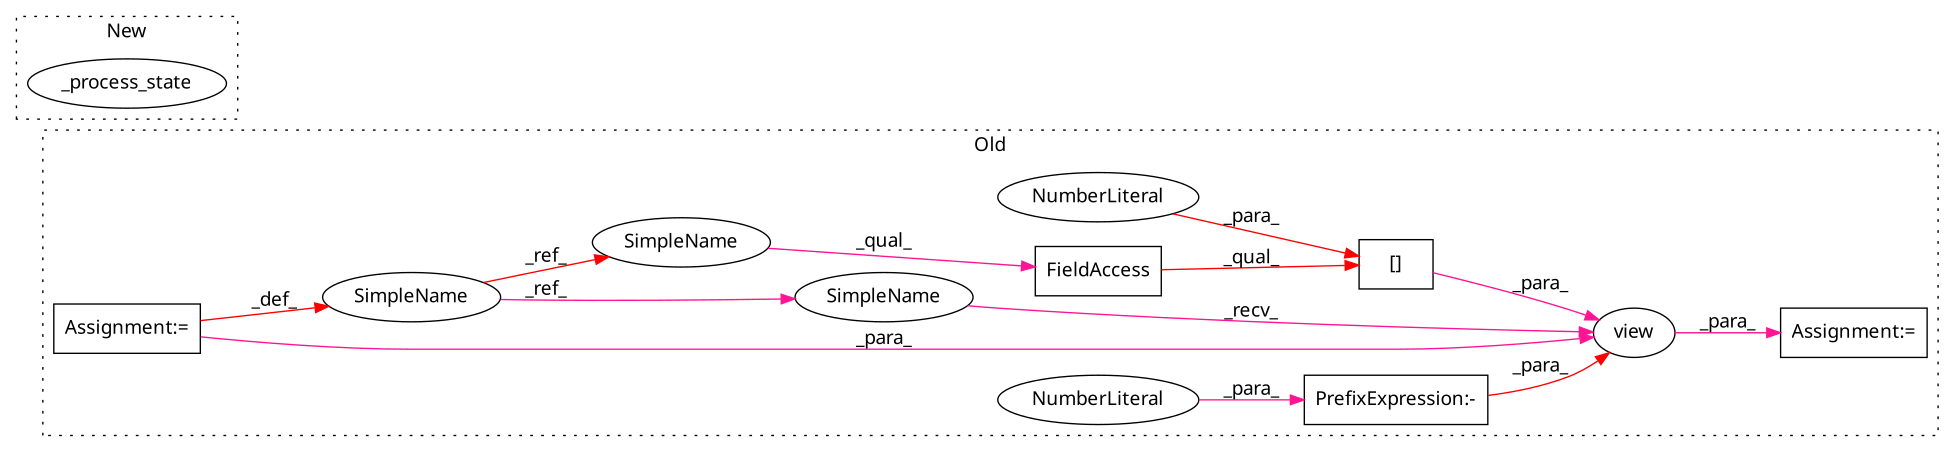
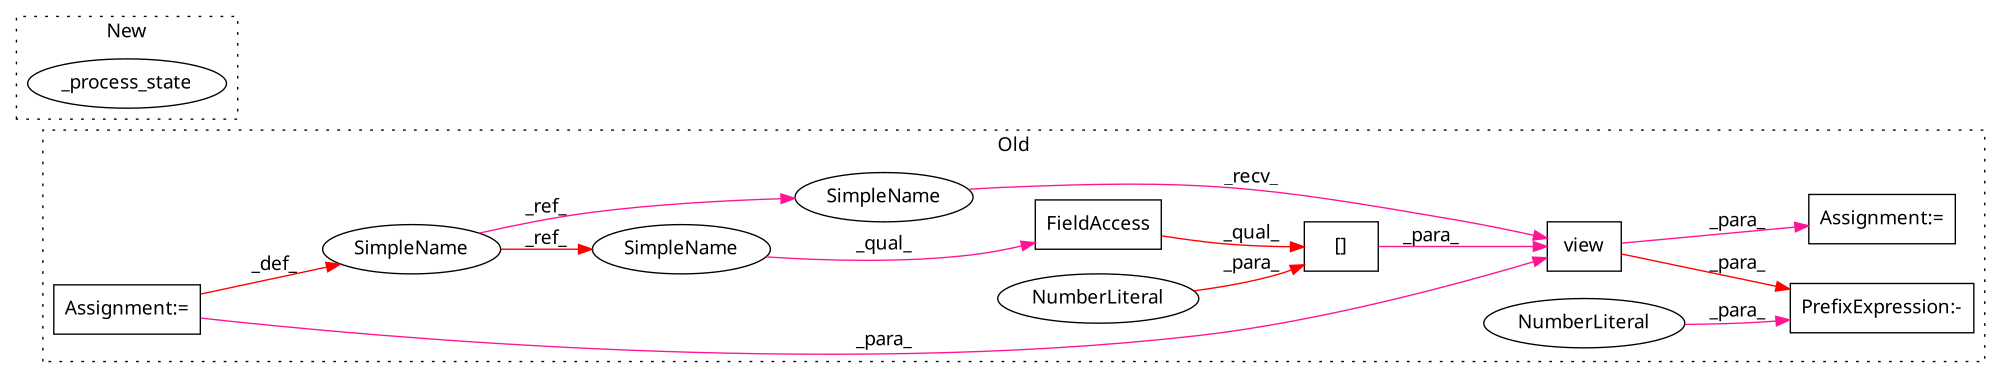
(1634, 333) -> (1584, 246)
(1545, 384) -> (1699, 270)
